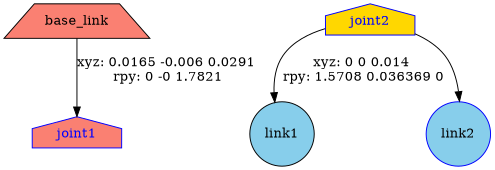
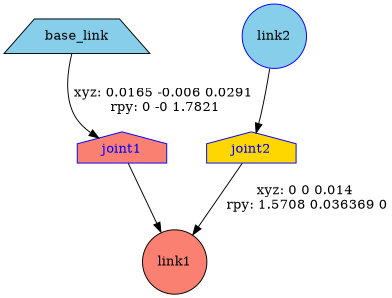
(77, 21) -> (77, 36)
(445, 56) -> (265, 96)
(282, 134) -> (175, 262)
none -> (143, 193)
